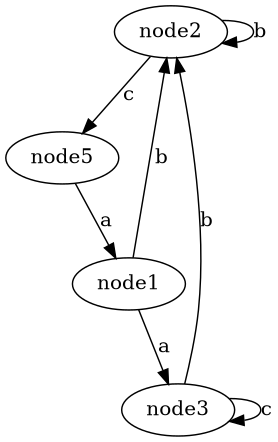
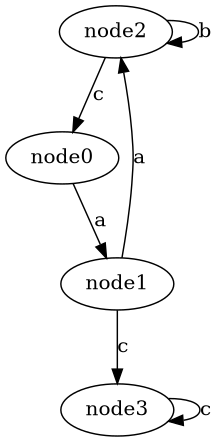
(62, 158) -> (62, 158)
(162, 158) -> (140, 158)
(200, 228) -> none
(164, 347) -> (123, 347)
